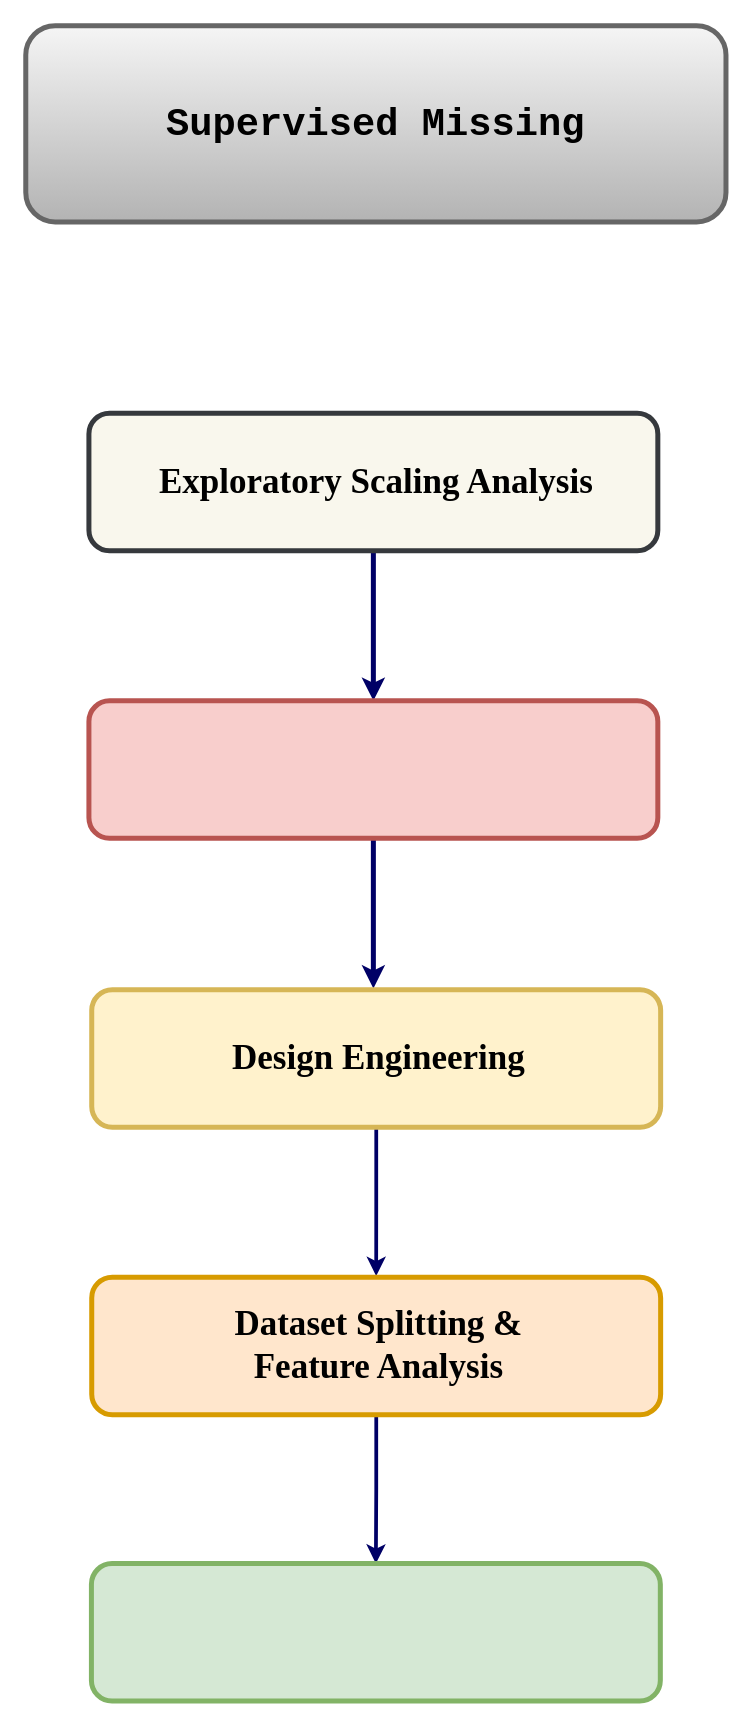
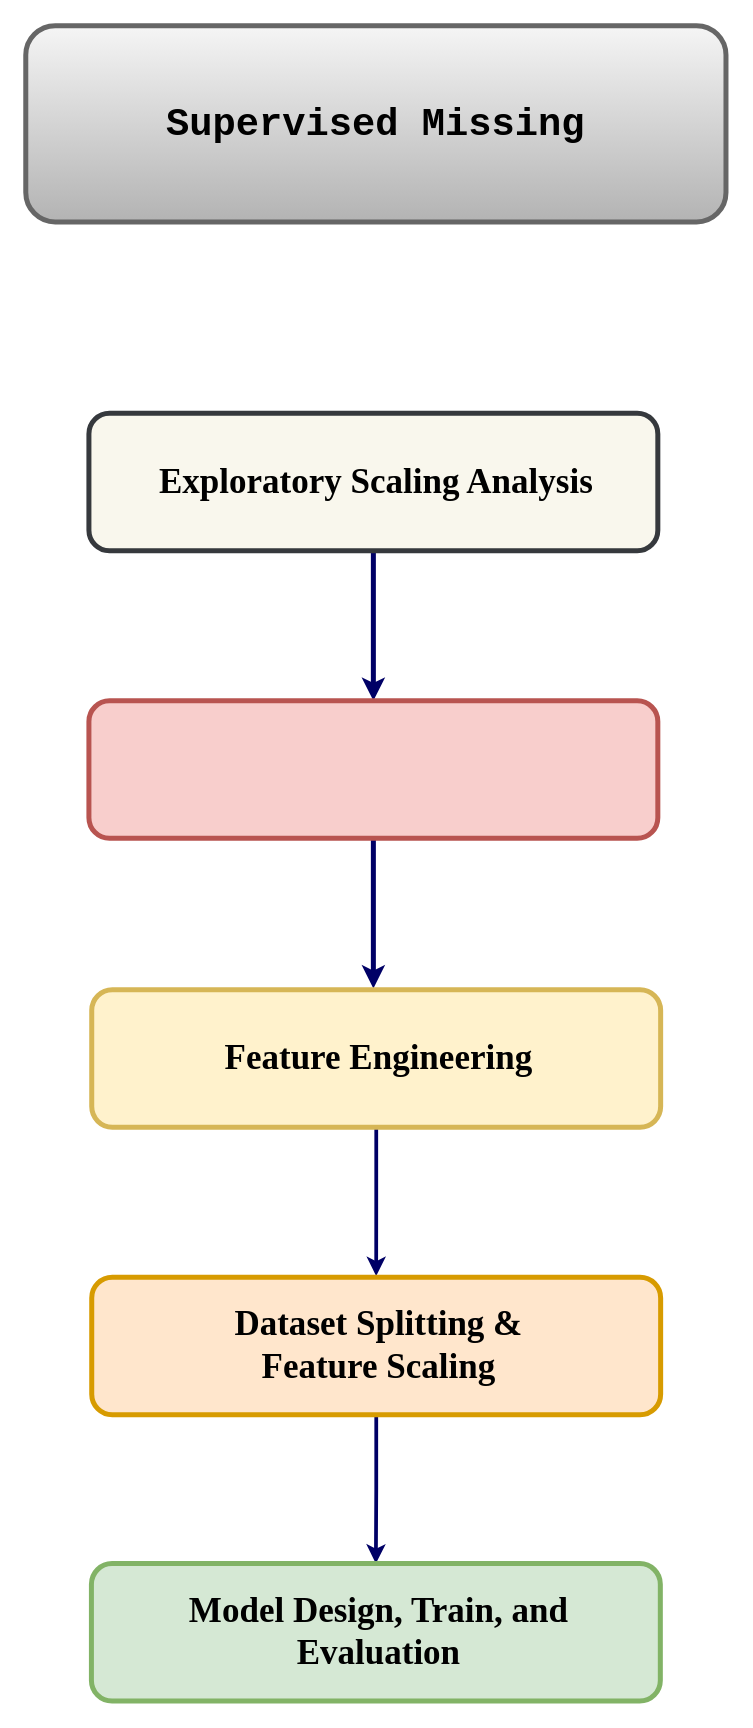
(379, 1057) -> (379, 1057)
(379, 1344) -> (379, 1344)
none -> (378, 1630)
